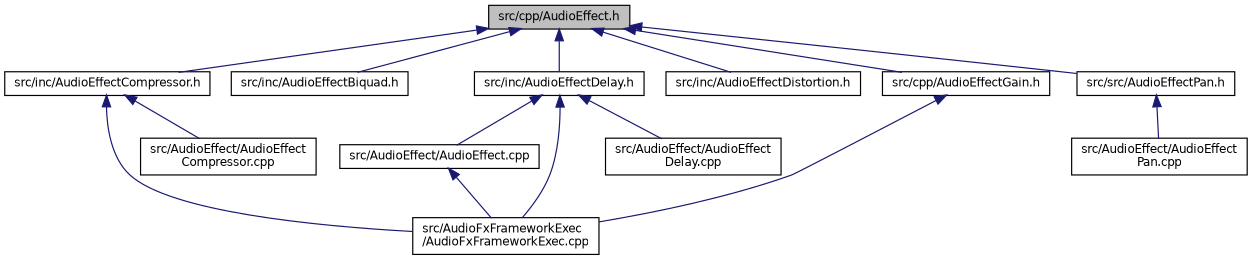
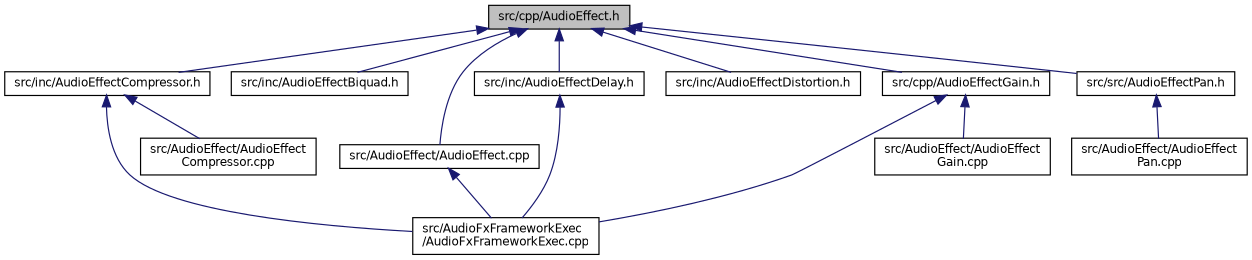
(494, 123) -> (460, 77)
(693, 157) -> none
none -> (963, 157)
